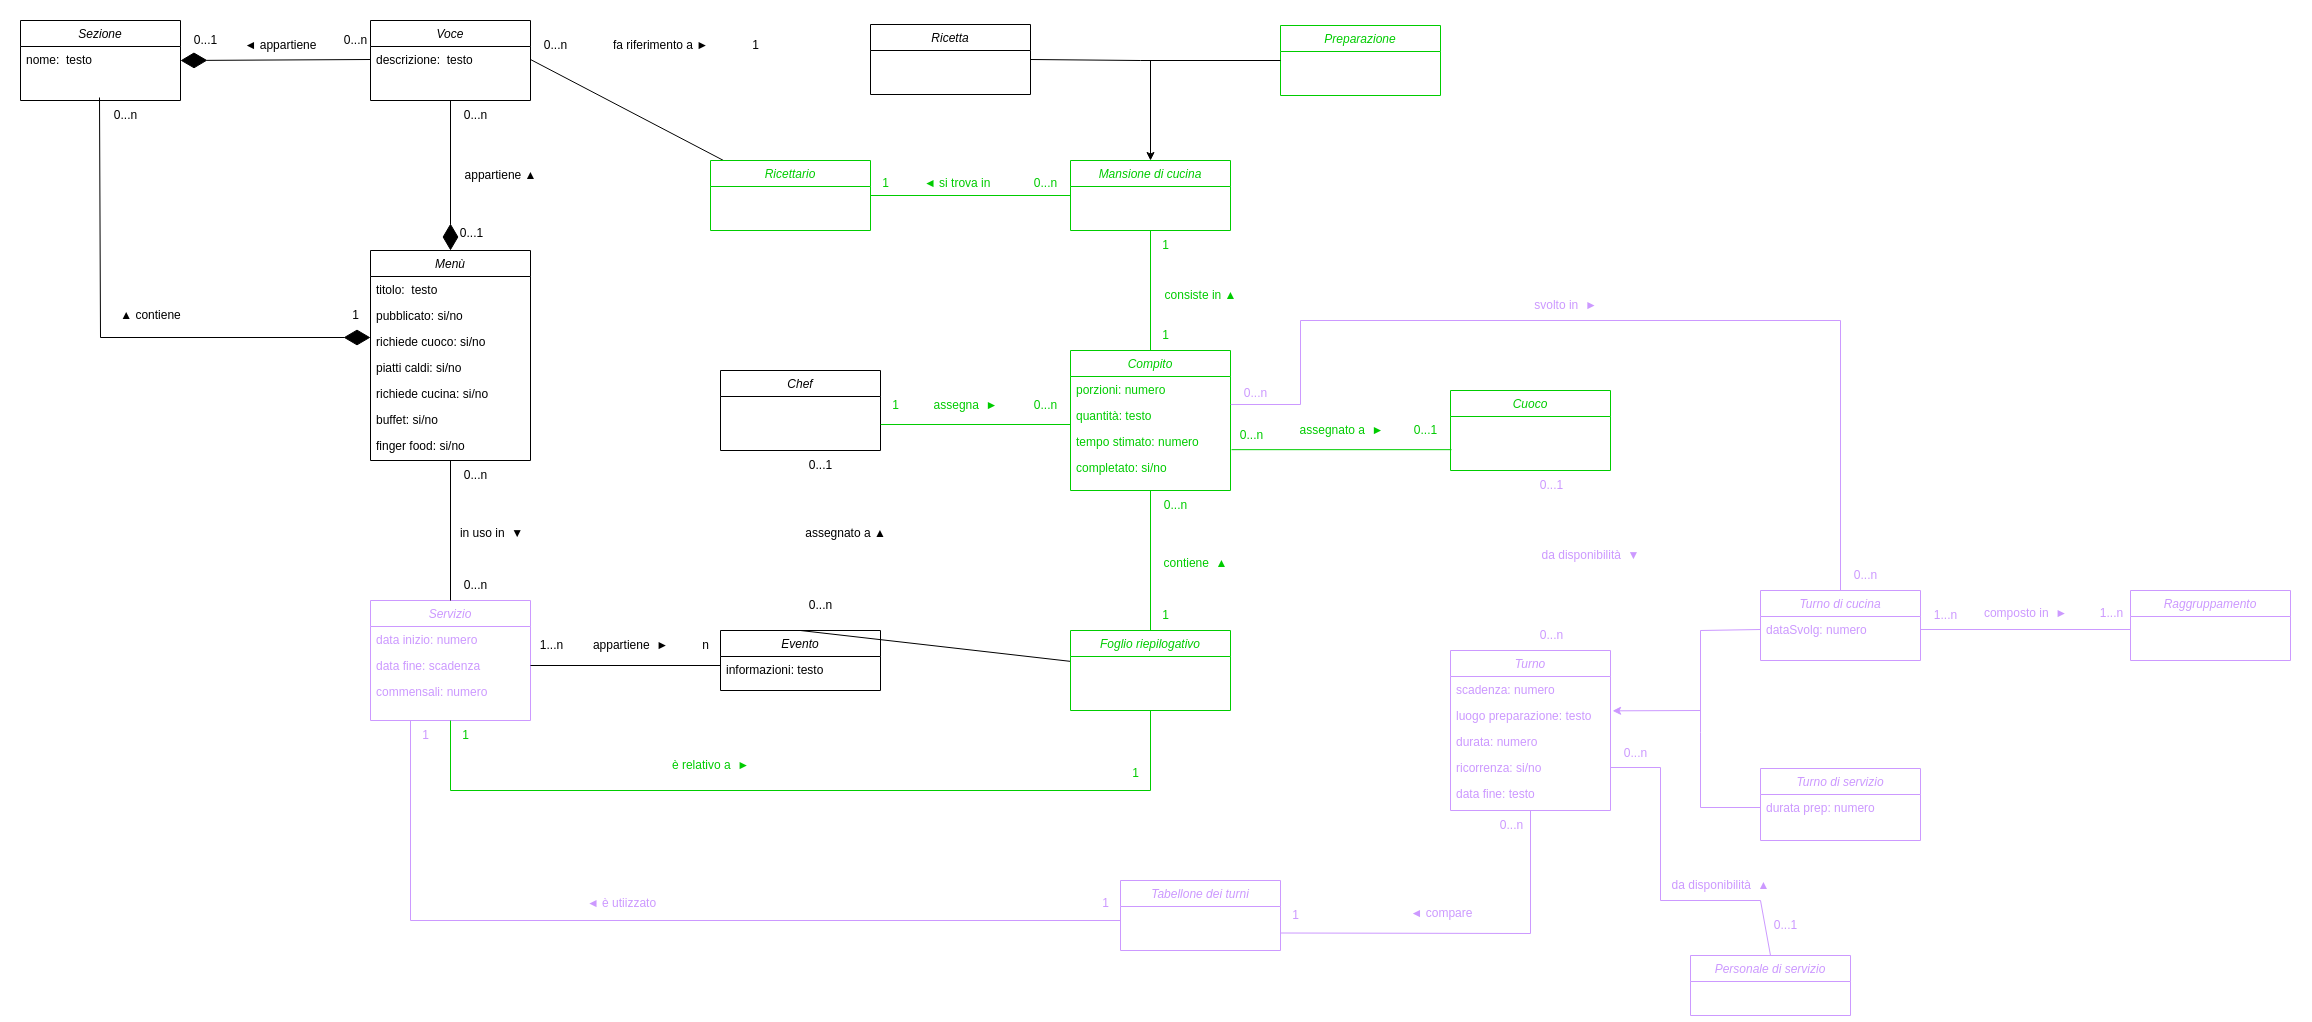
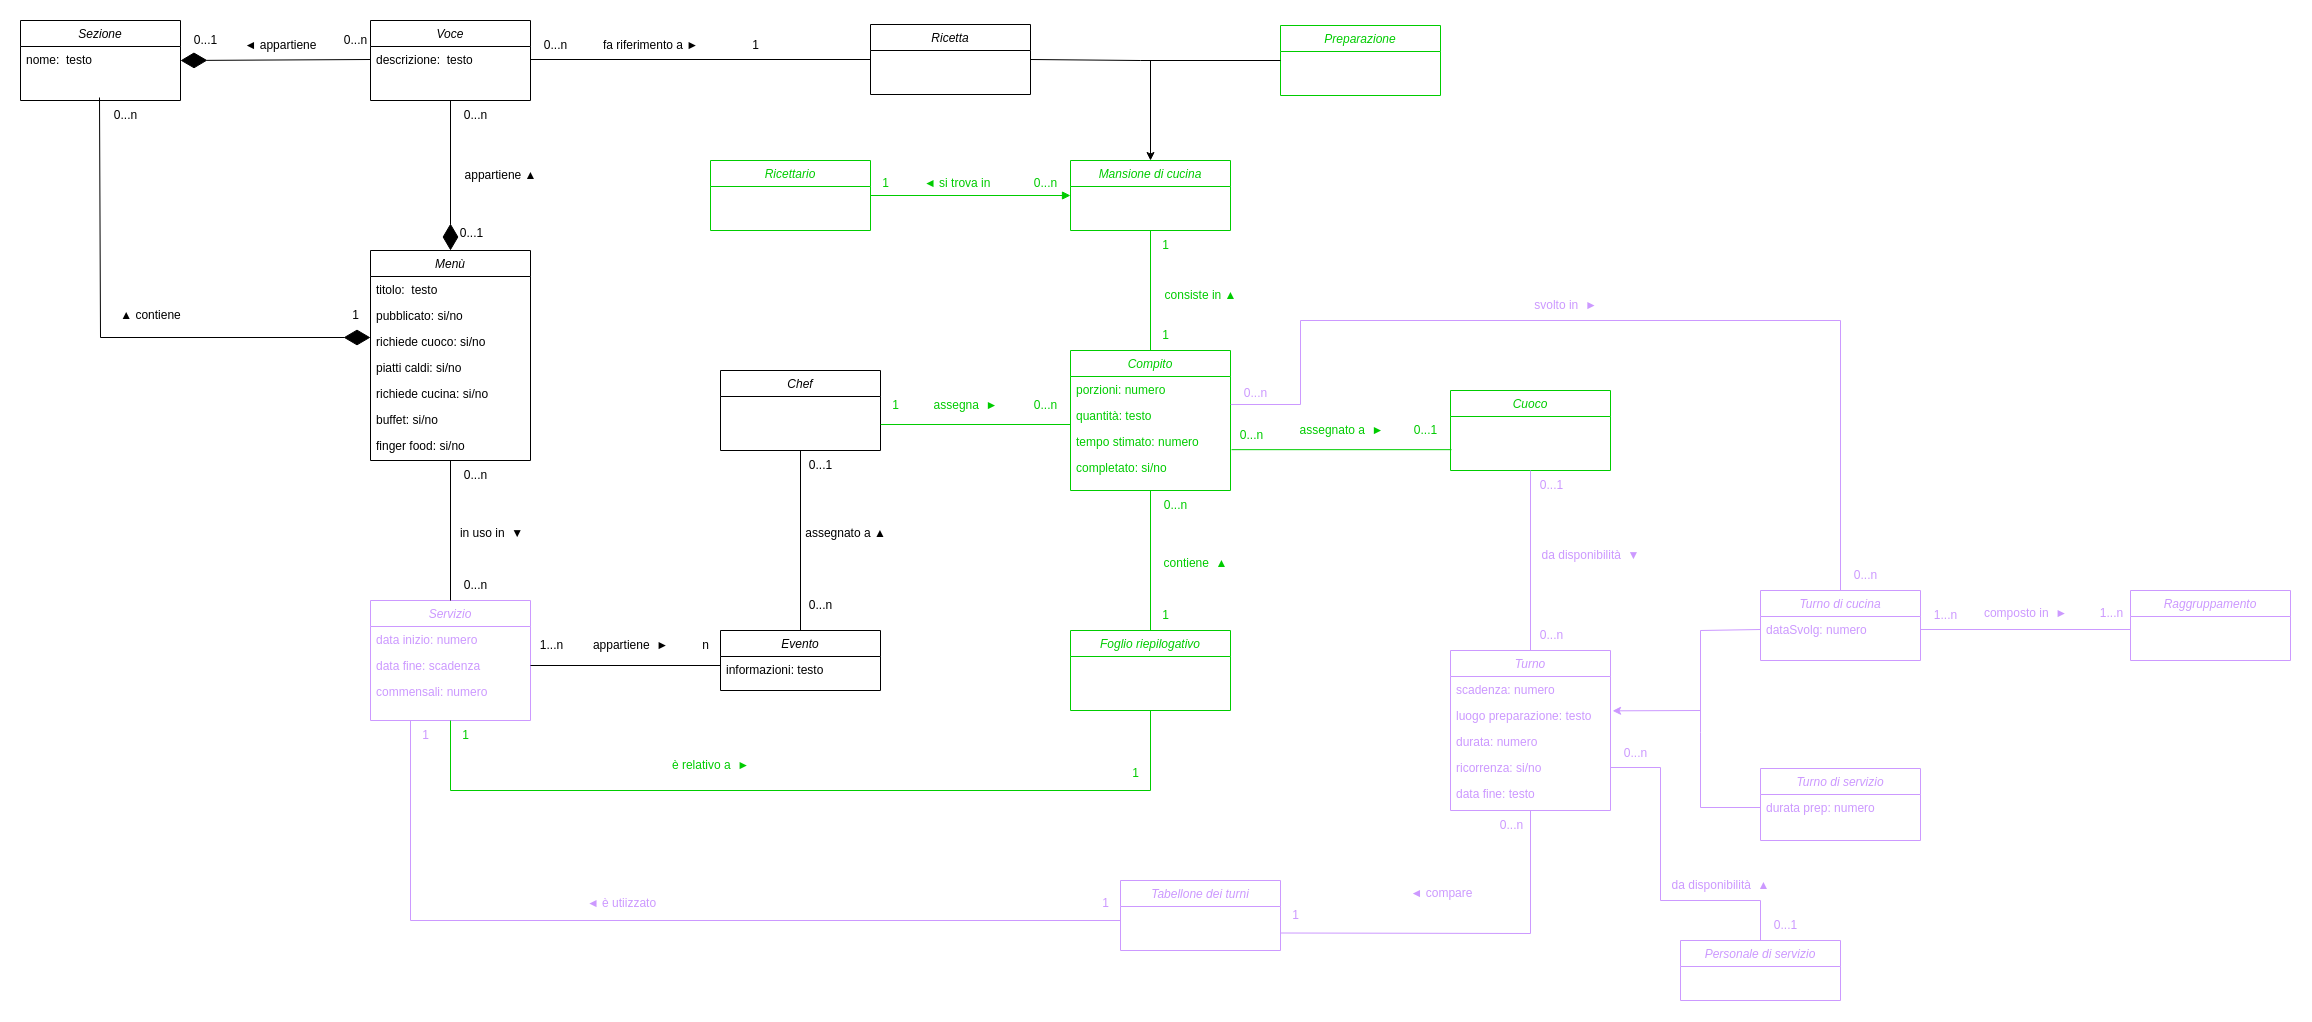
(661, 46) -> (651, 46)
(627, 110) -> (700, 60)
(1064, 196) -> (1061, 196)
none -> (1531, 562)
(934, 646) -> (801, 542)
(1442, 914) -> (1442, 894)
(1771, 986) -> (1761, 971)
